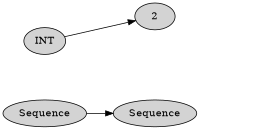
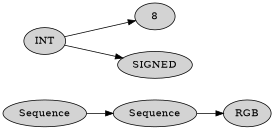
(155, 16) -> (155, 16)
none -> (155, 65)
none -> (247, 113)
